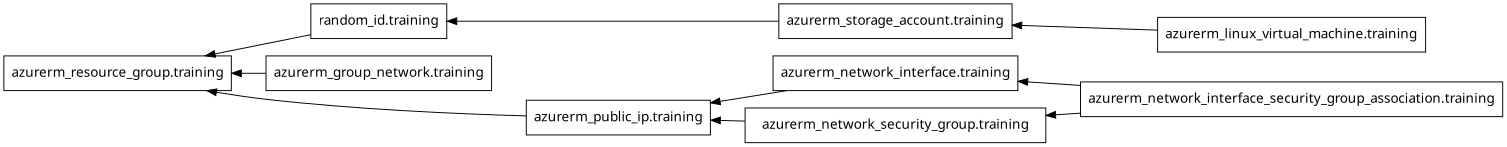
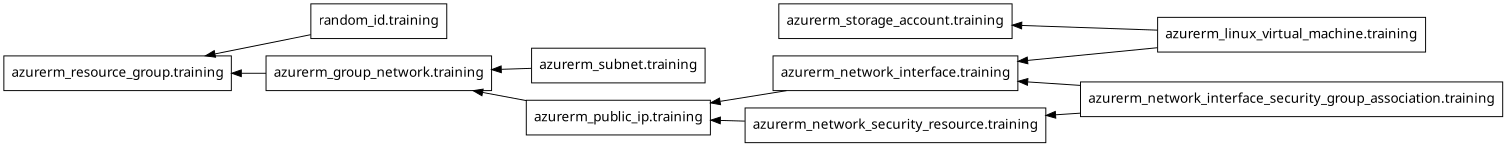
(618, 21) -> none
none -> (1093, 54)
none -> (618, 66)
(371, 109) -> (504, 97)
(895, 125) -> (895, 125)
